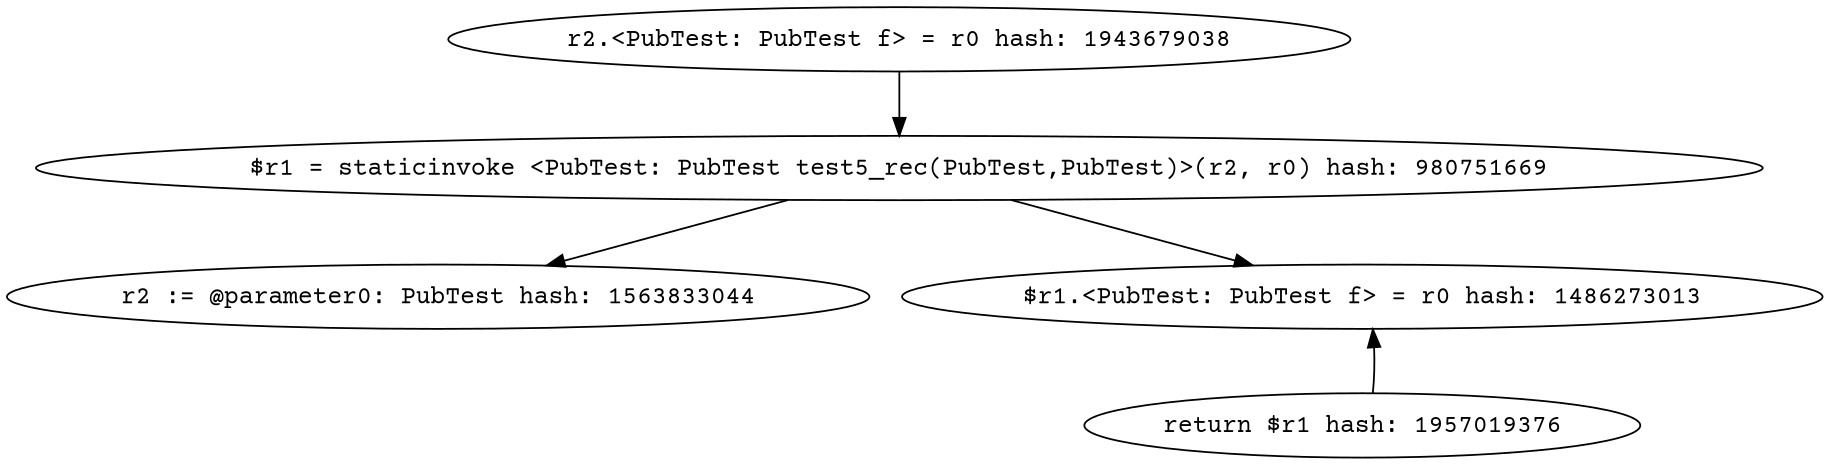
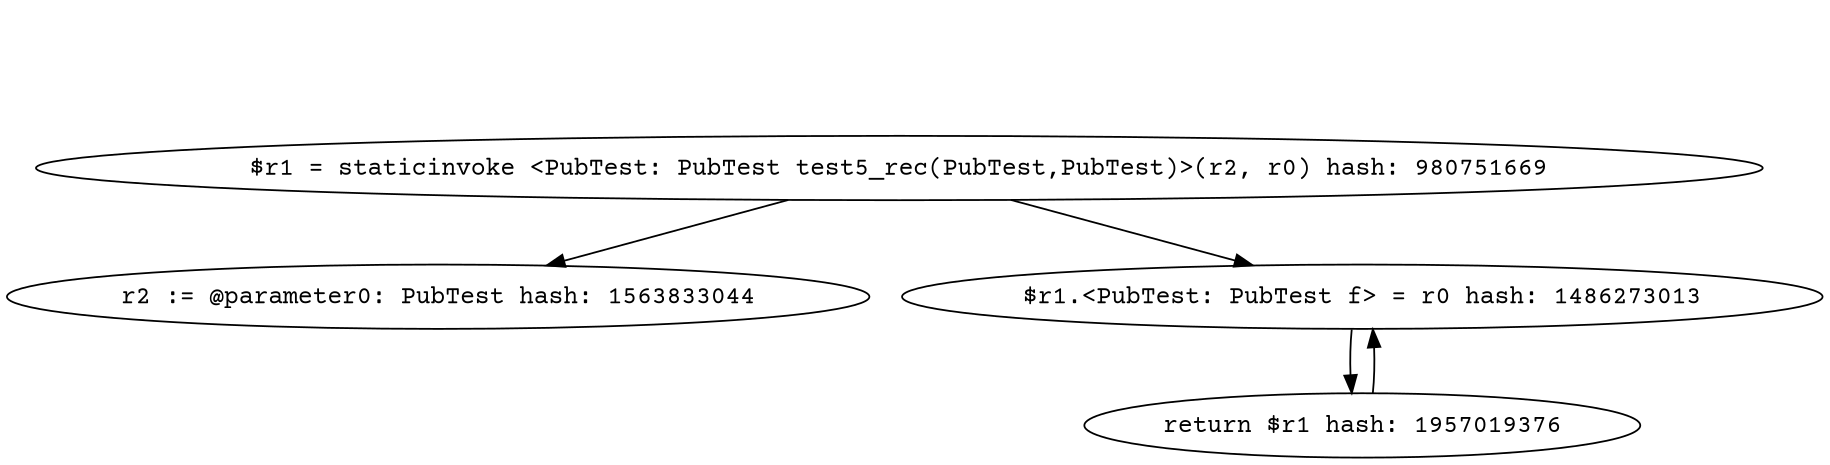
(899, 39) -> none
none -> (1350, 352)
